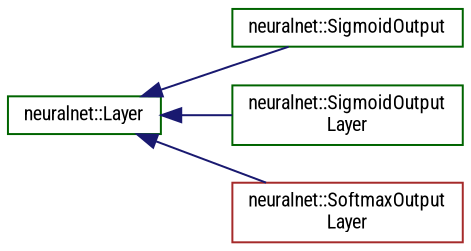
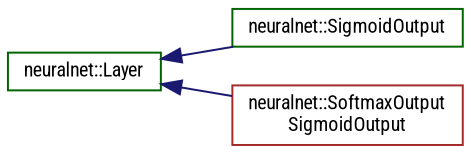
(348, 115) -> none
(348, 213) -> (348, 115)
